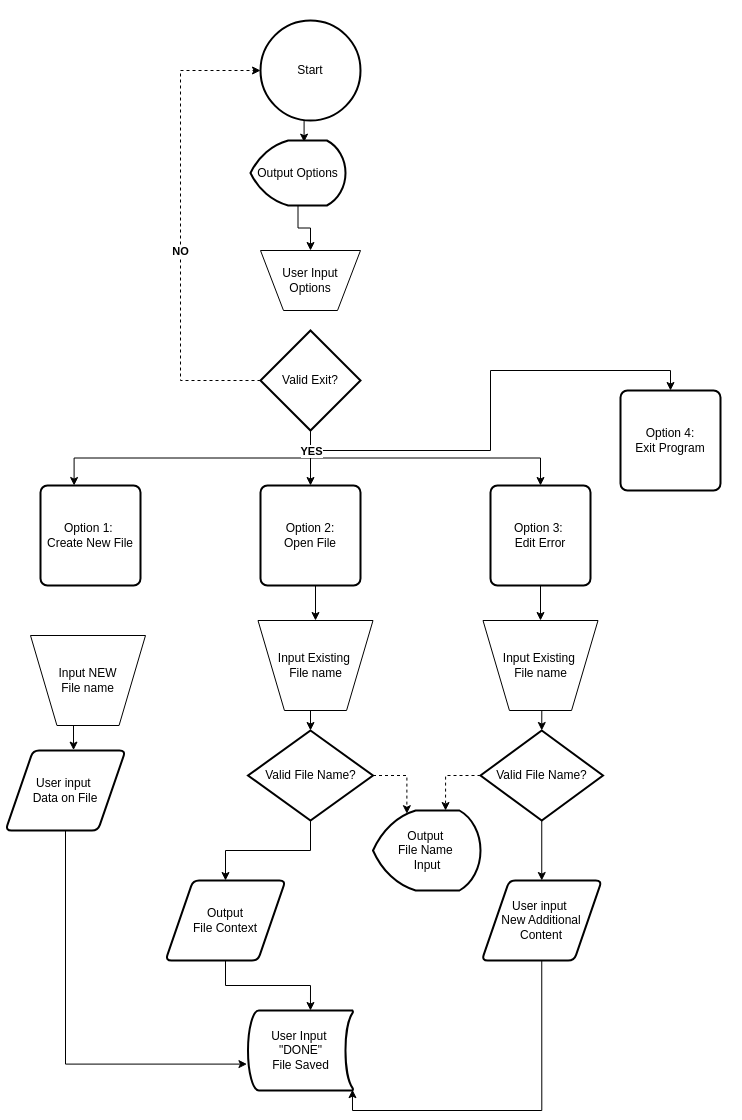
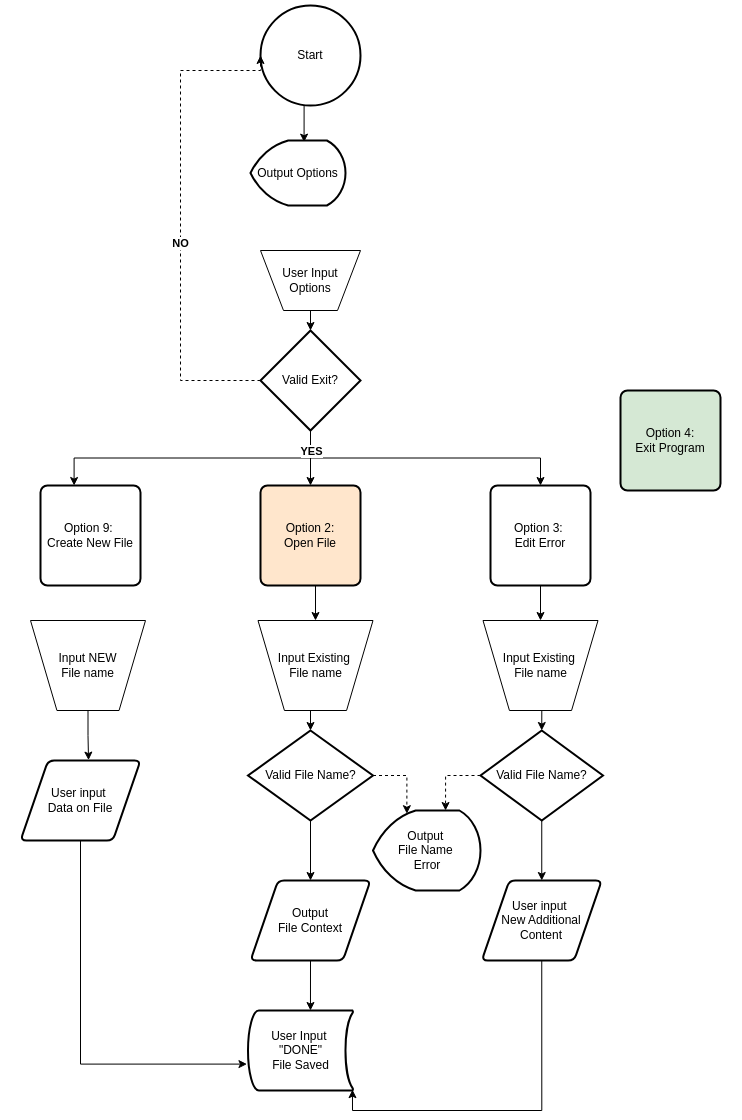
(311, 71) -> (311, 56)
(301, 228) -> none
none -> (311, 317)
(491, 399) -> none
(671, 441) -> (671, 441)
(91, 536) -> (91, 536)
(311, 536) -> (311, 536)
(88, 681) -> (88, 666)
(66, 791) -> (81, 801)
(428, 851) -> (428, 851)
(226, 921) -> (311, 921)
